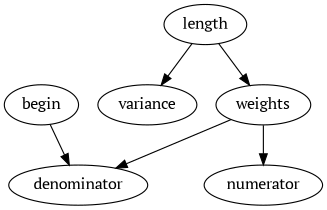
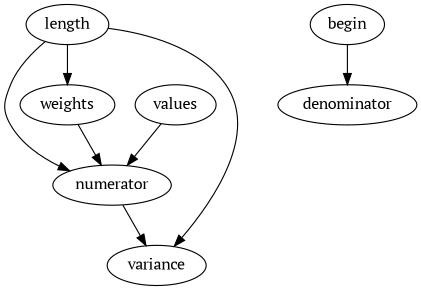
none -> (176, 105)
none -> (5, 109)
(179, 142) -> none
none -> (132, 220)
